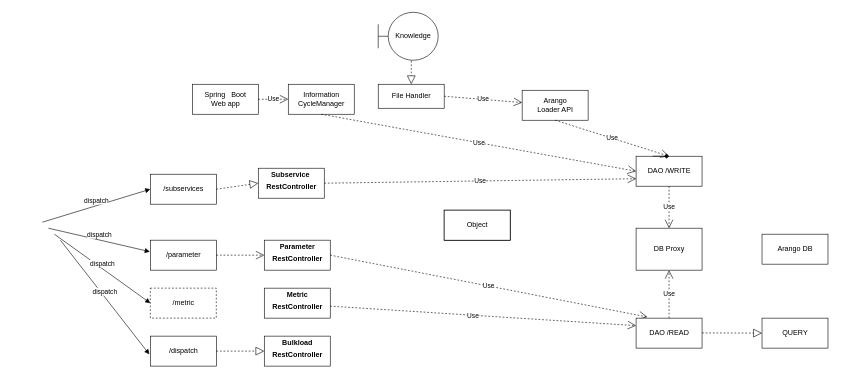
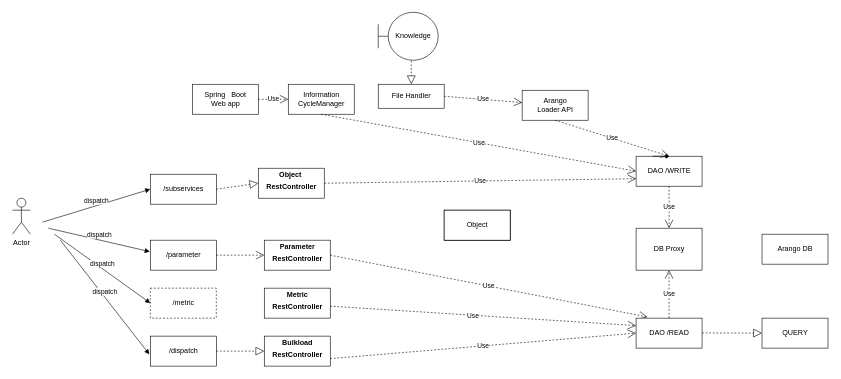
(292, 183) -> (292, 183)
none -> (21, 216)
none -> (482, 346)
